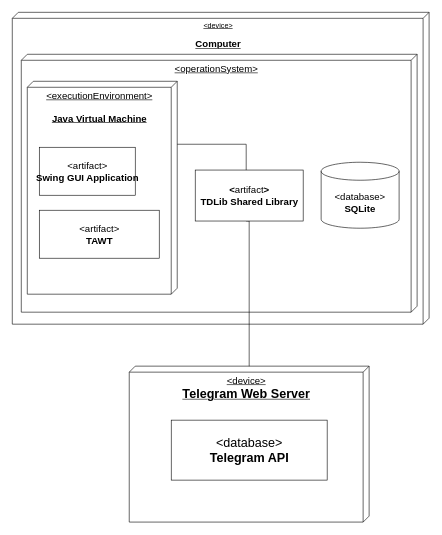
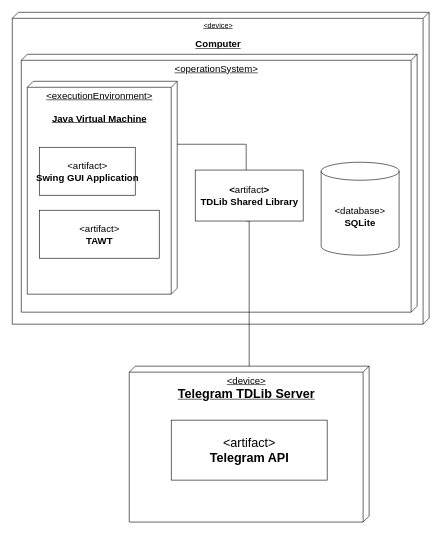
(360, 195) -> (360, 209)
(247, 387) -> (247, 387)
(250, 450) -> (250, 450)
